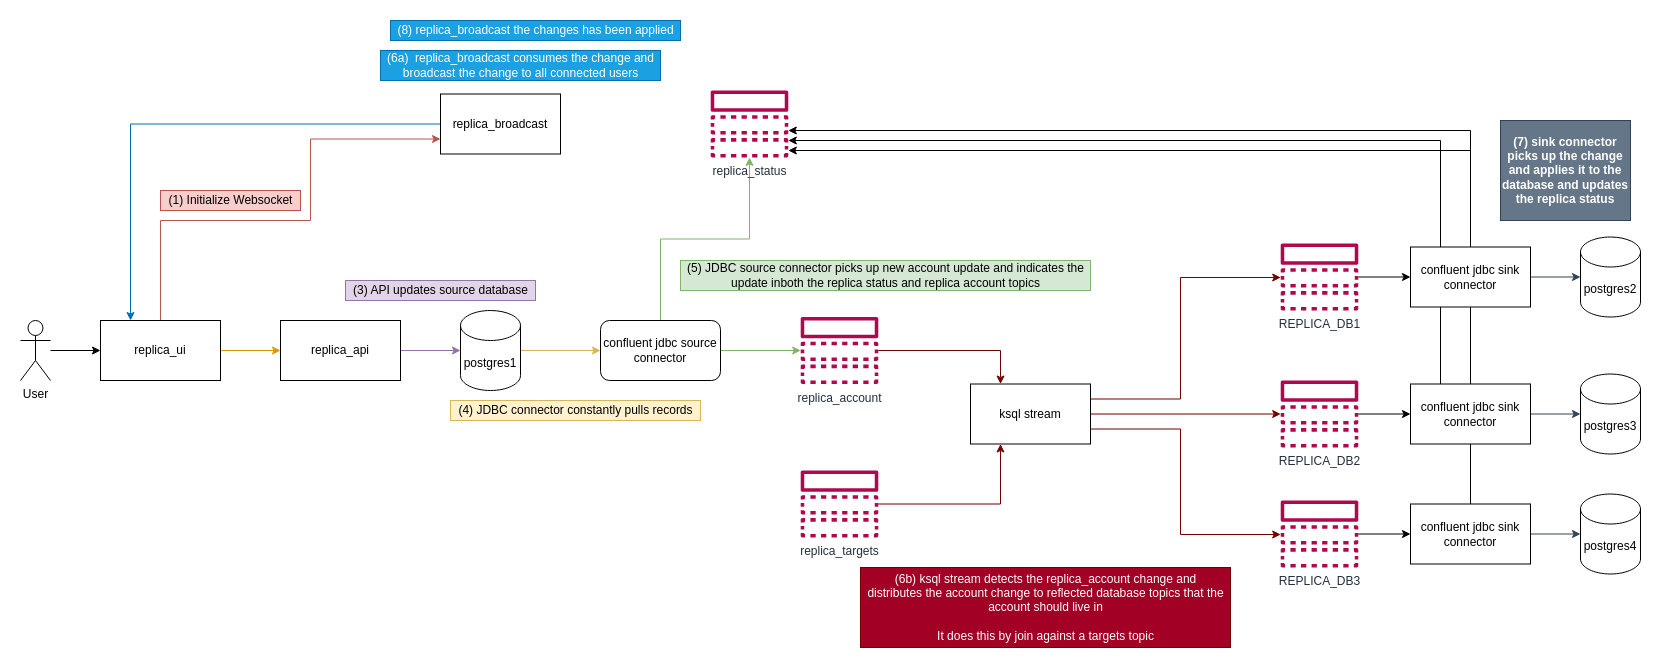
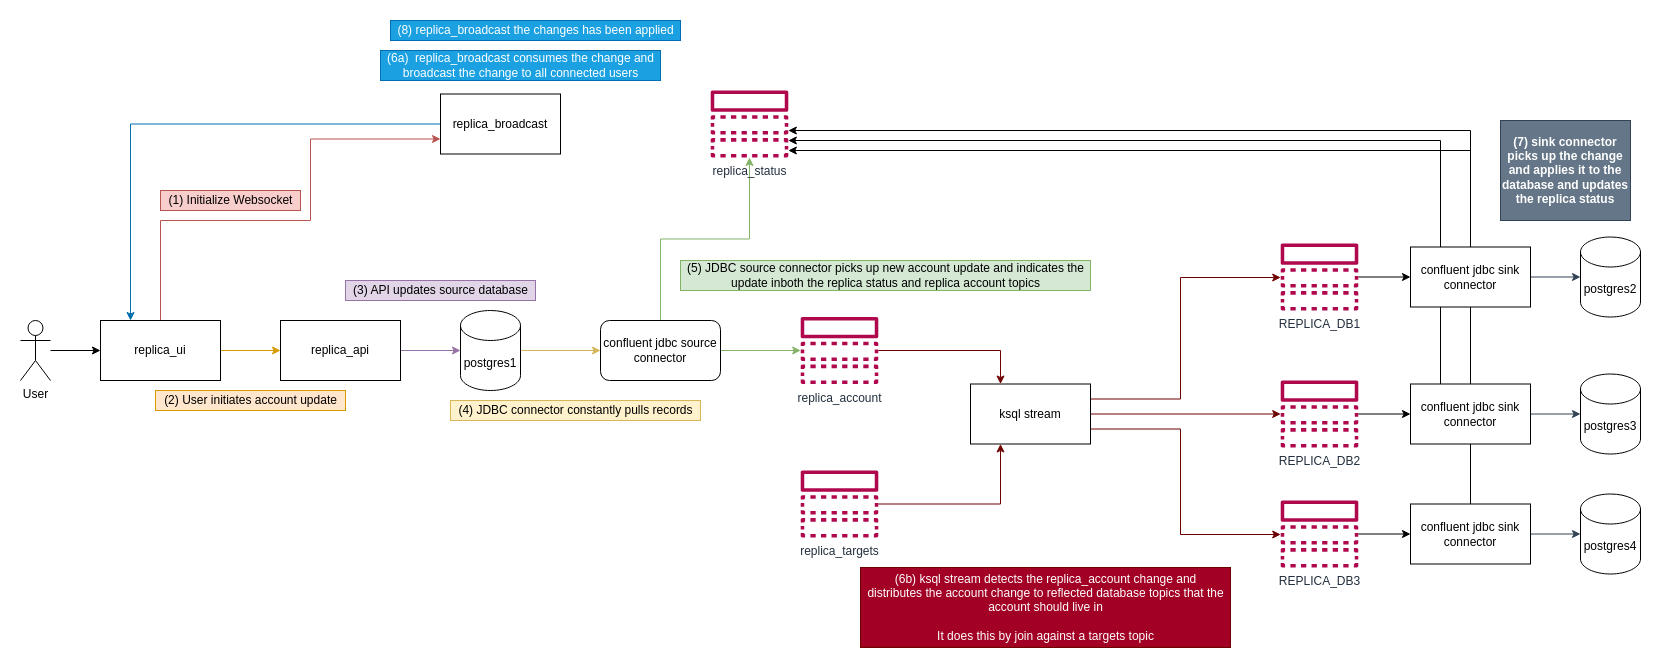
none -> (251, 401)
